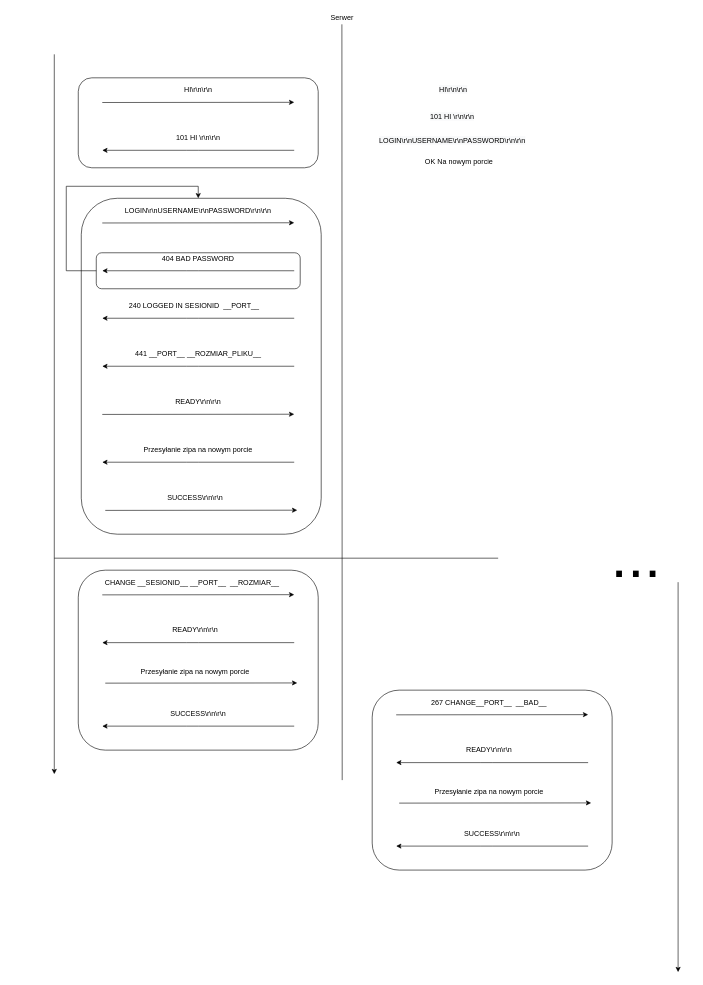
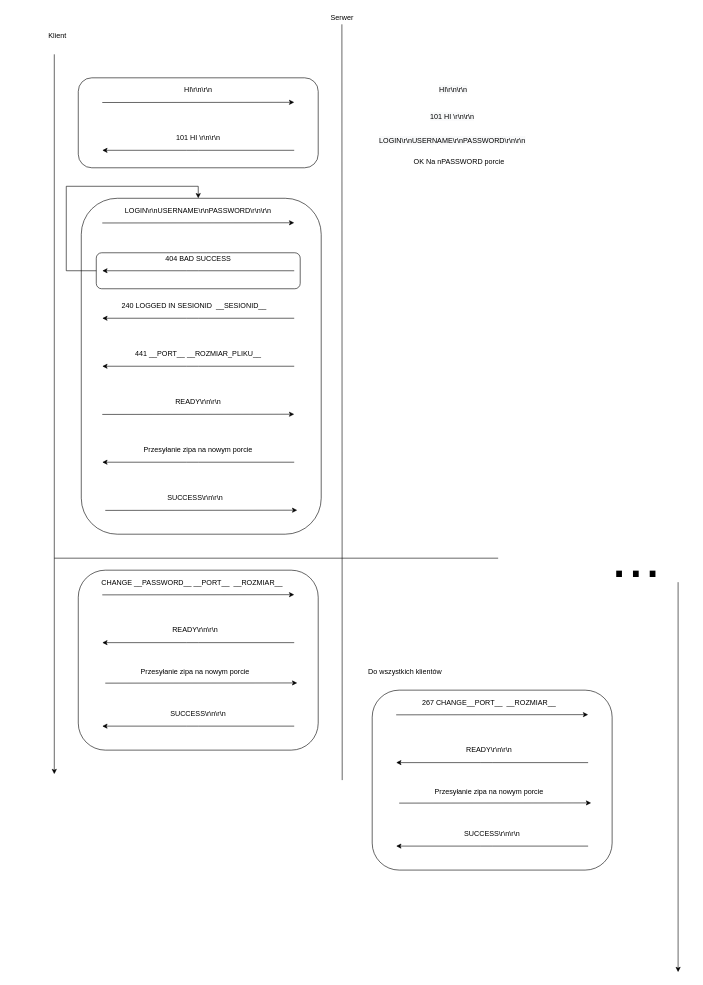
none -> (57, 36)
(459, 162) -> (459, 162)
(198, 259) -> (198, 259)
(195, 306) -> (195, 306)
(192, 583) -> (192, 583)
none -> (405, 672)
(489, 703) -> (489, 703)
